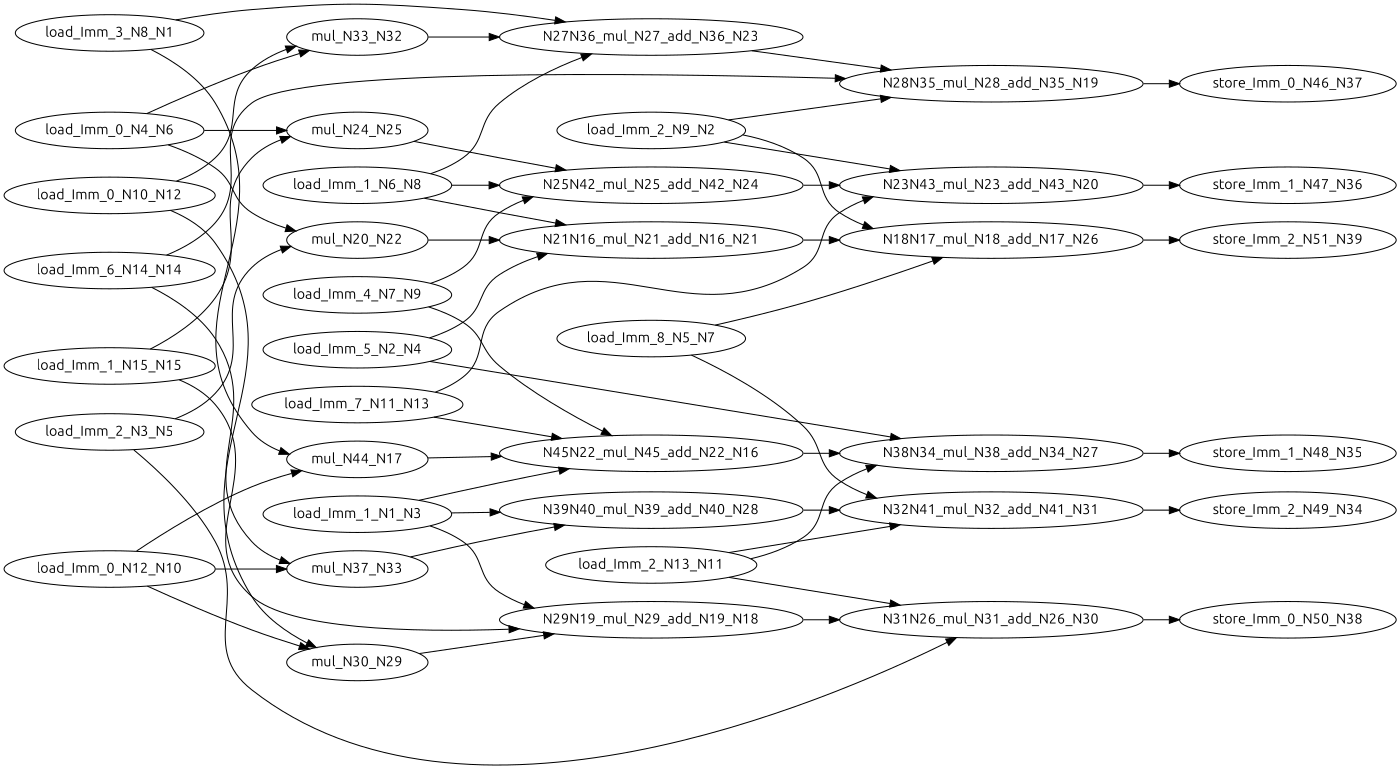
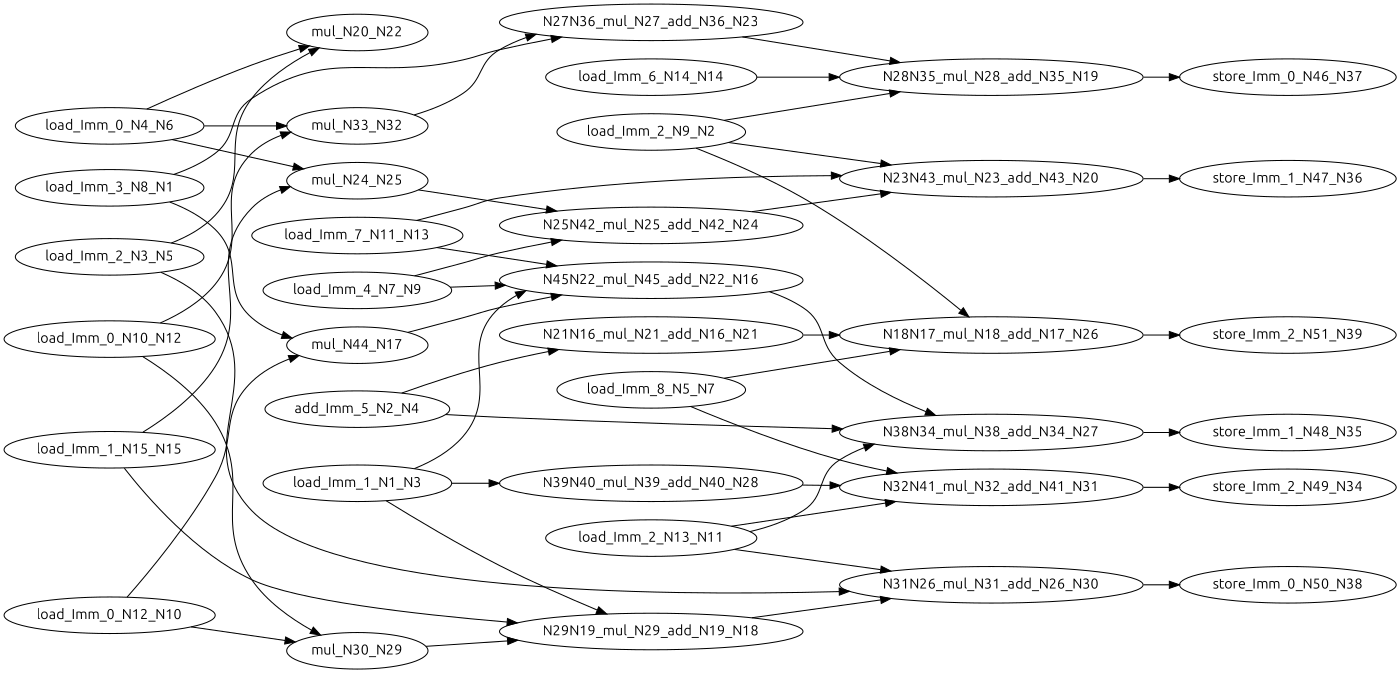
(357, 185) -> none
(459, 240) -> none
(357, 350) -> (357, 409)
(357, 569) -> none
